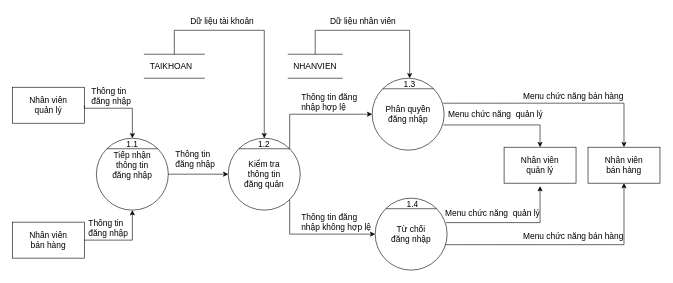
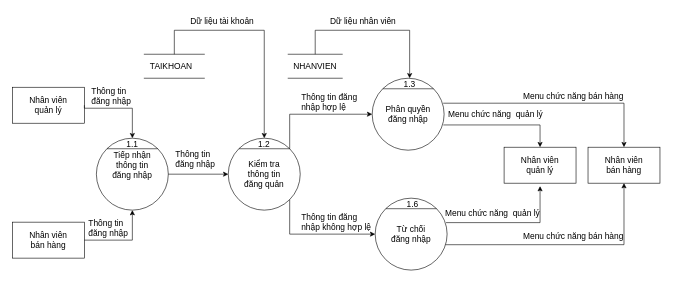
(413, 204) -> (413, 204)
